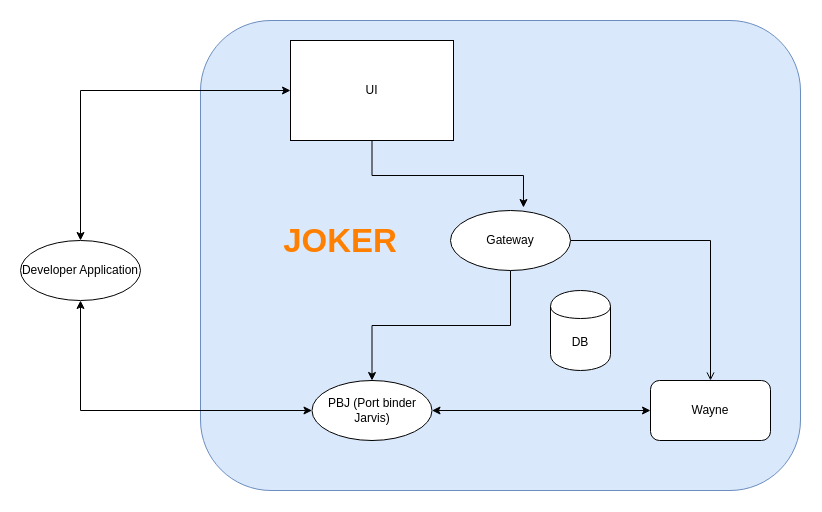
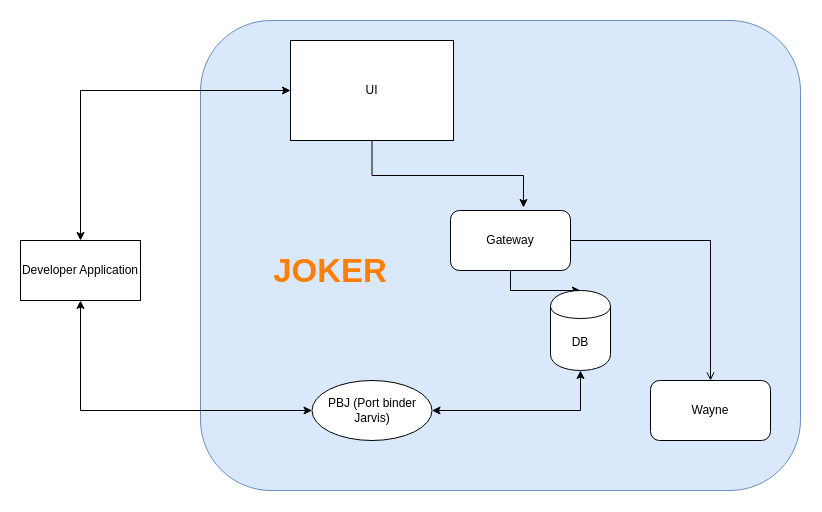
(341, 241) -> (331, 271)
(511, 241) -> (511, 241)
(81, 271) -> (81, 271)
(460, 326) -> (541, 291)
(611, 411) -> (581, 395)
